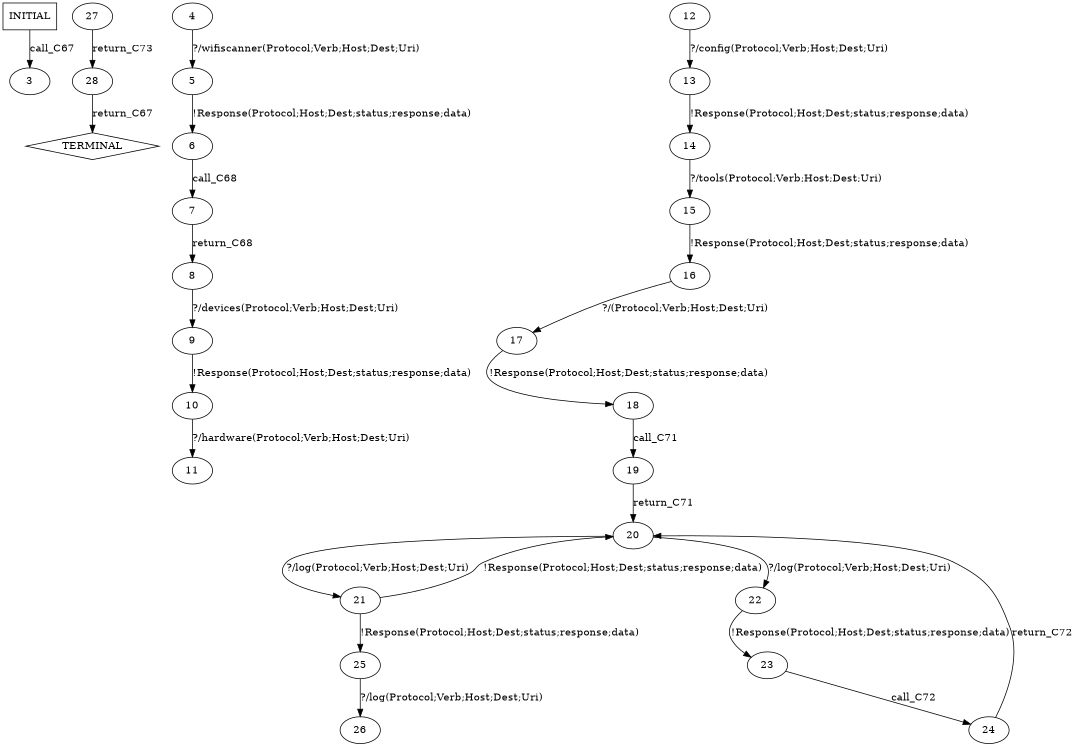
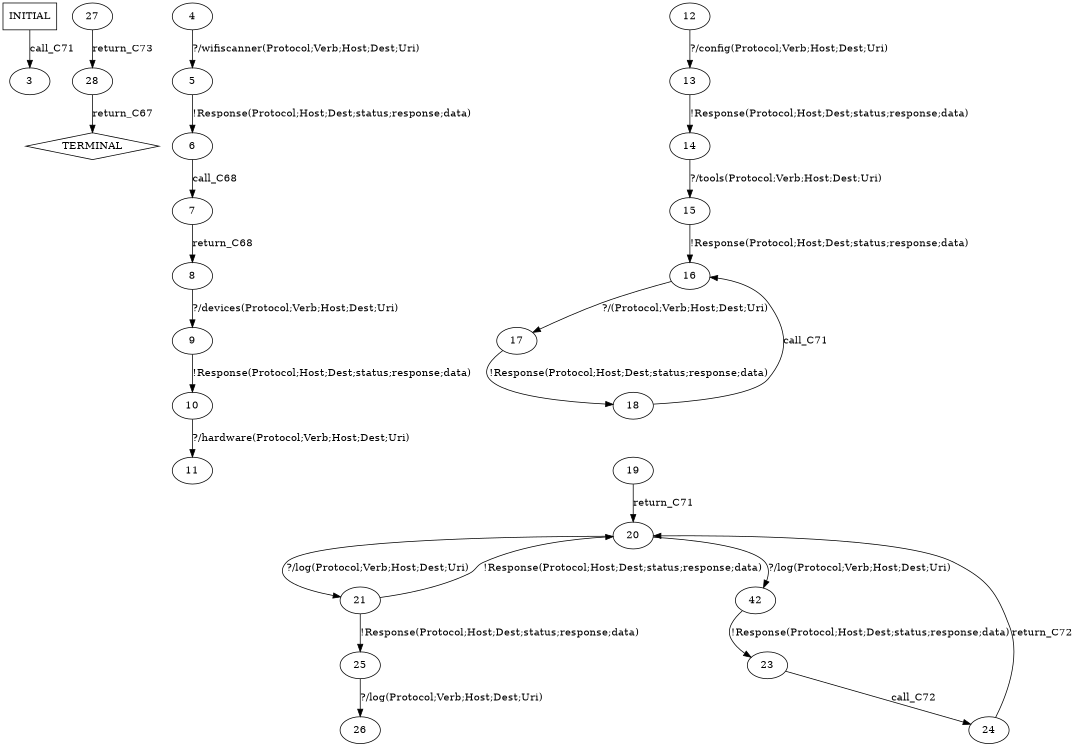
(53, 49) -> (53, 49)
(633, 434) -> (775, 370)
(756, 600) -> (756, 600)
